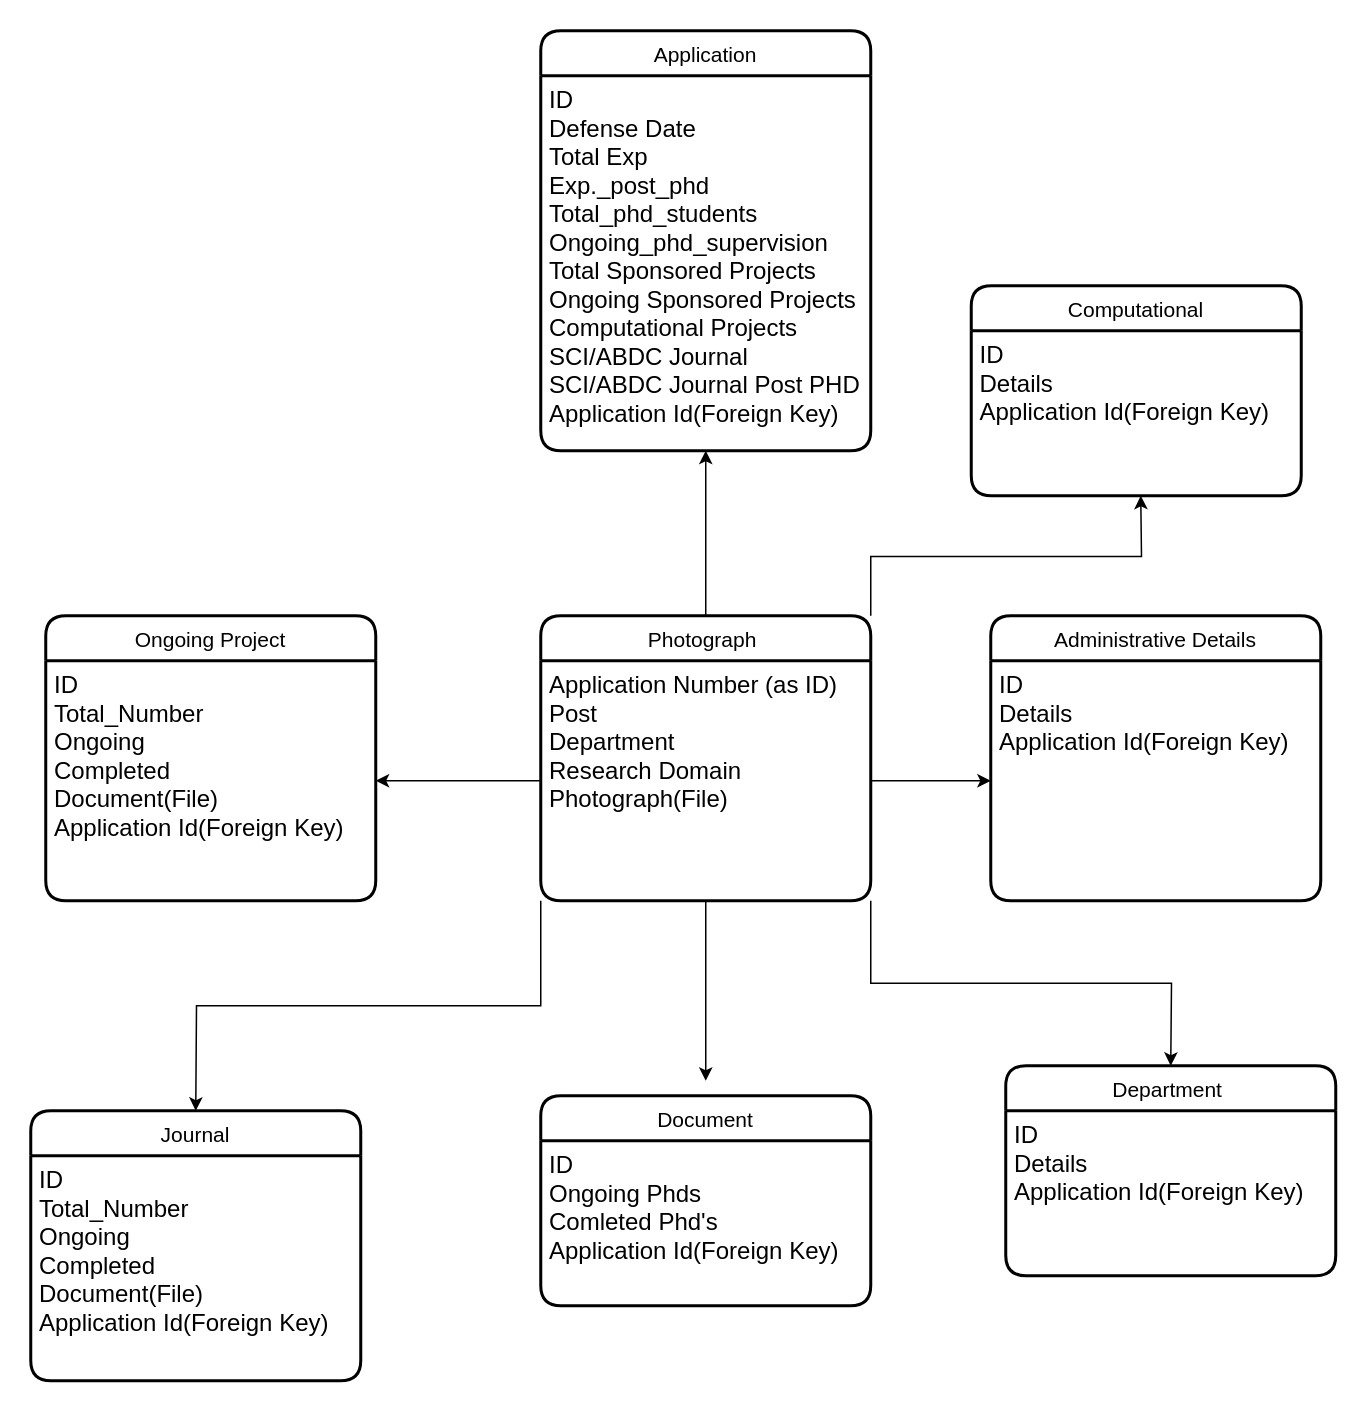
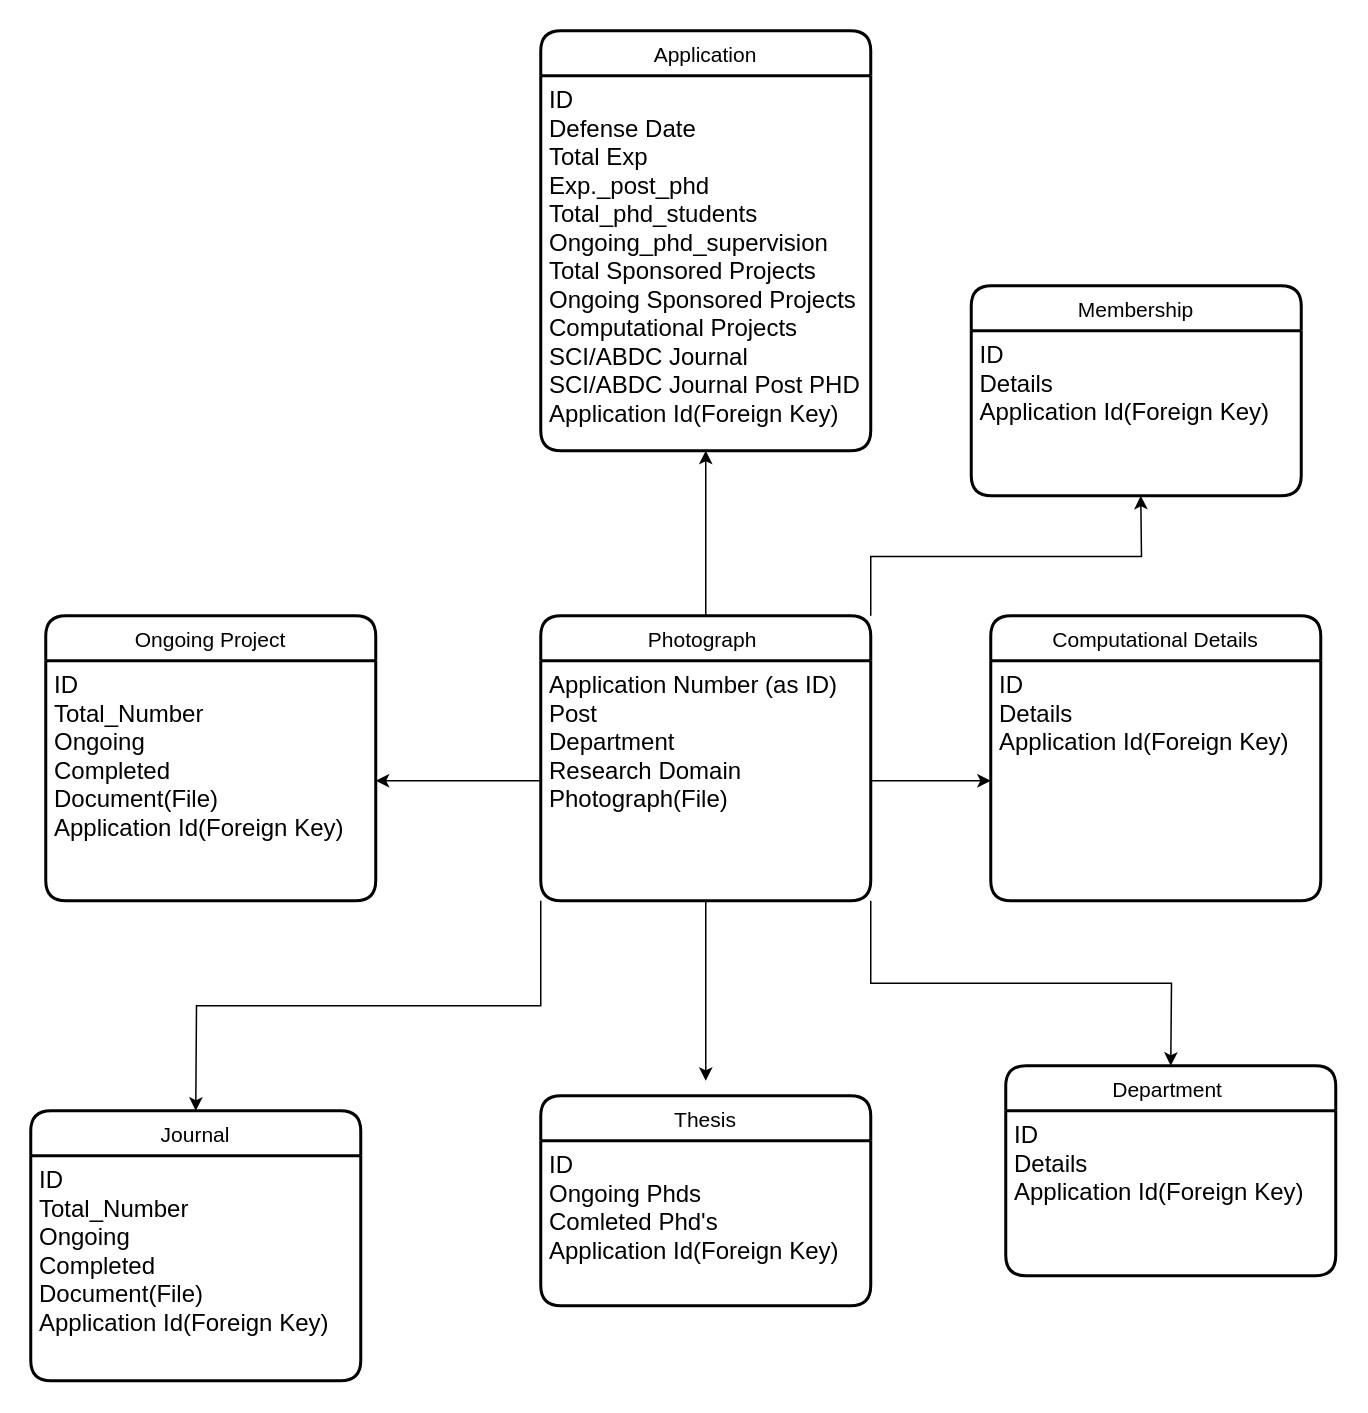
(1136, 310) -> (1136, 310)
(1155, 640) -> (1155, 640)
(705, 1120) -> (705, 1120)
